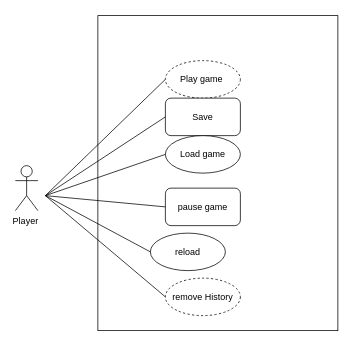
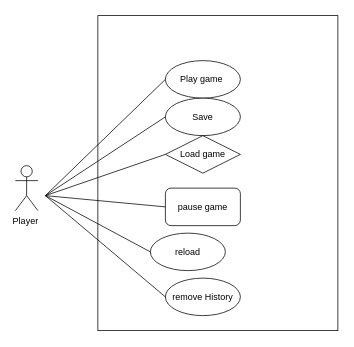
(203, 79) -> (203, 79)
(203, 117) -> (203, 117)
(203, 154) -> (203, 154)
(203, 297) -> (203, 297)
